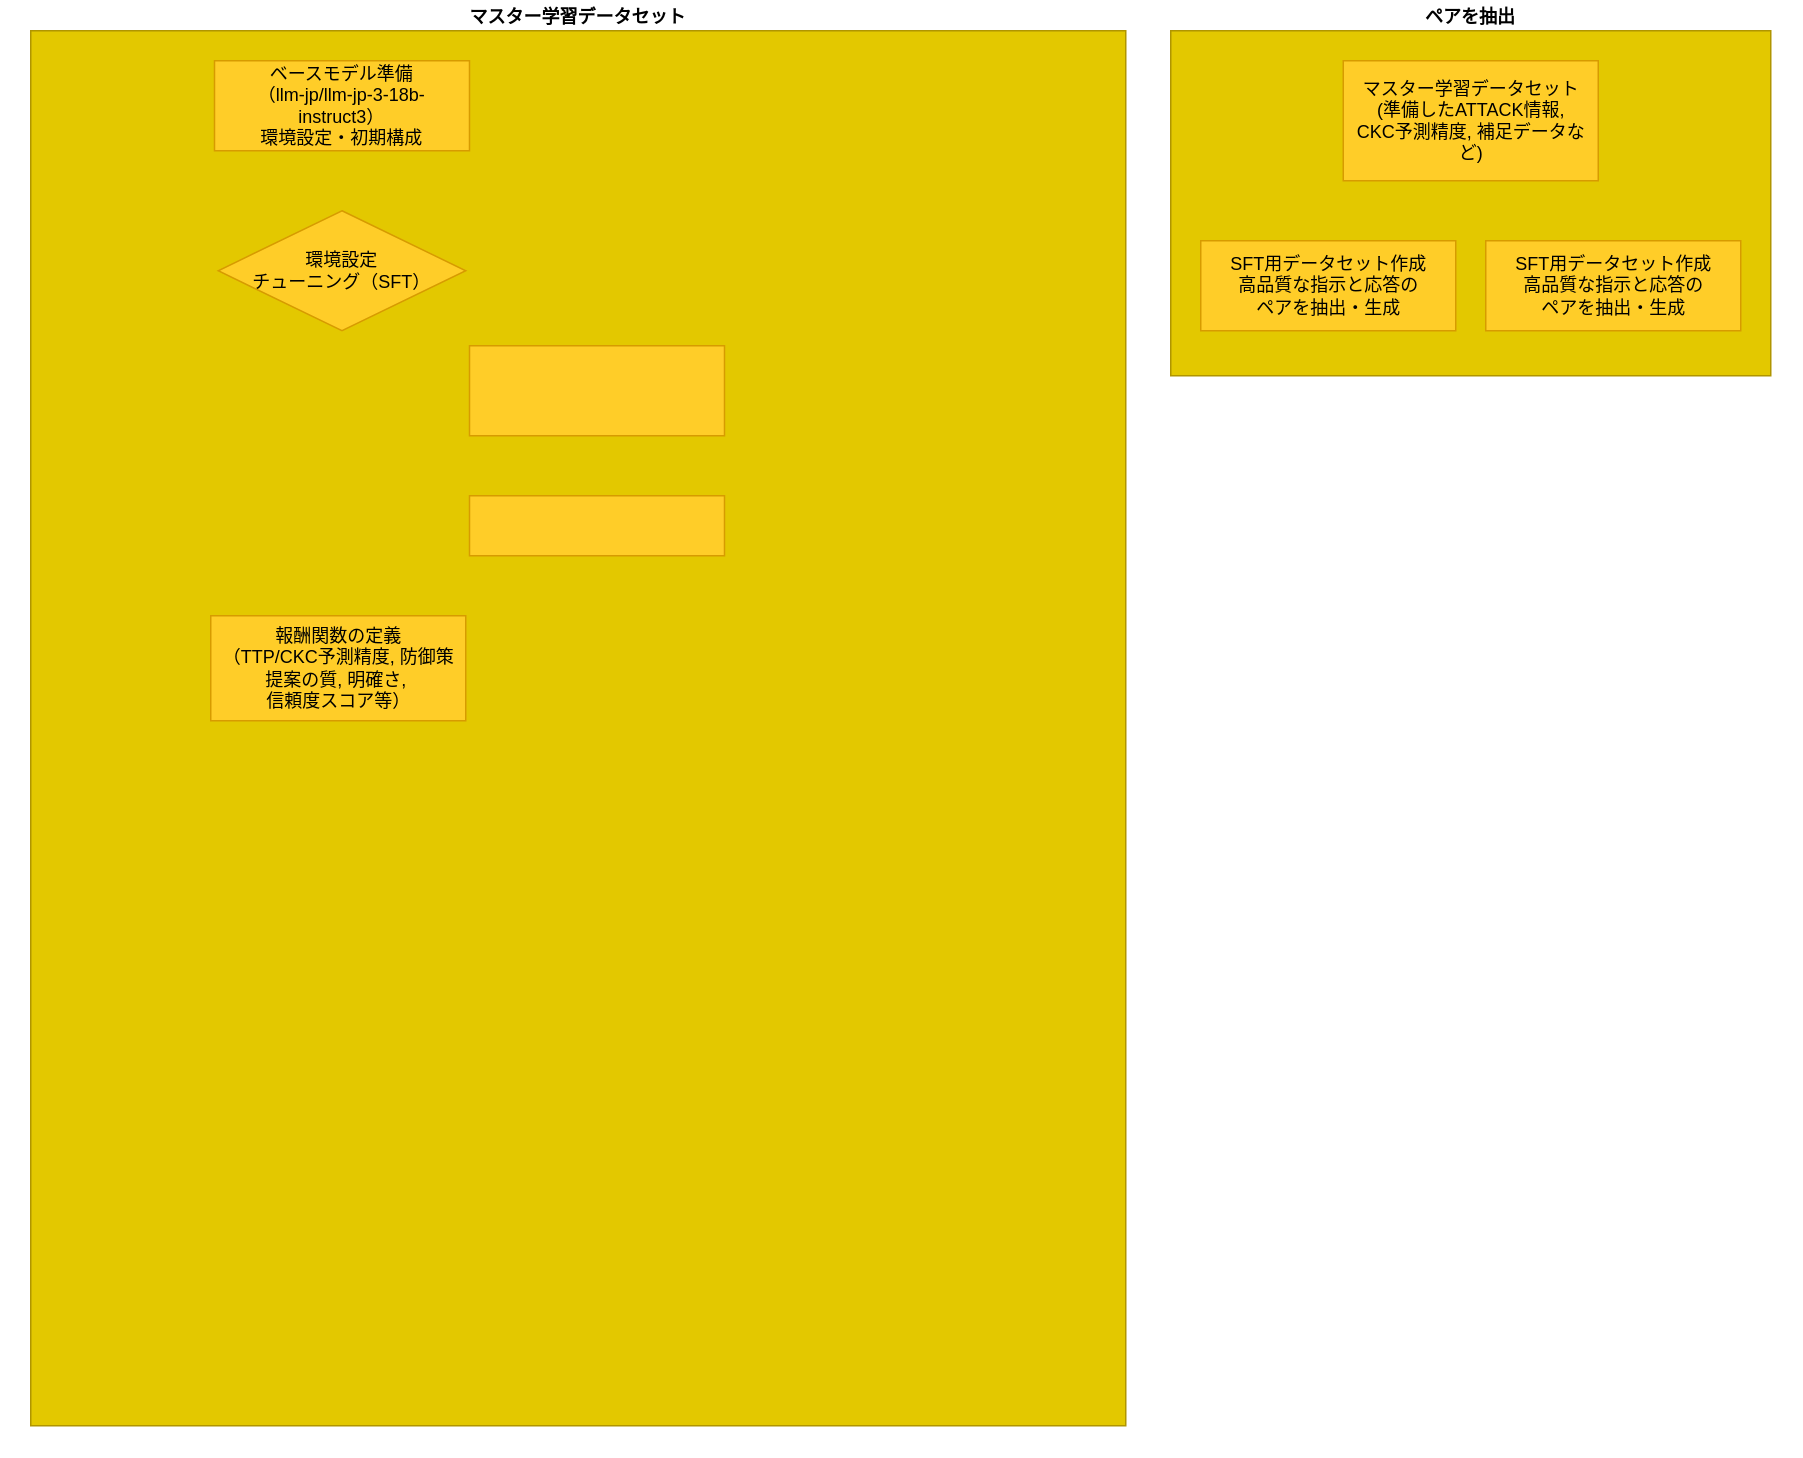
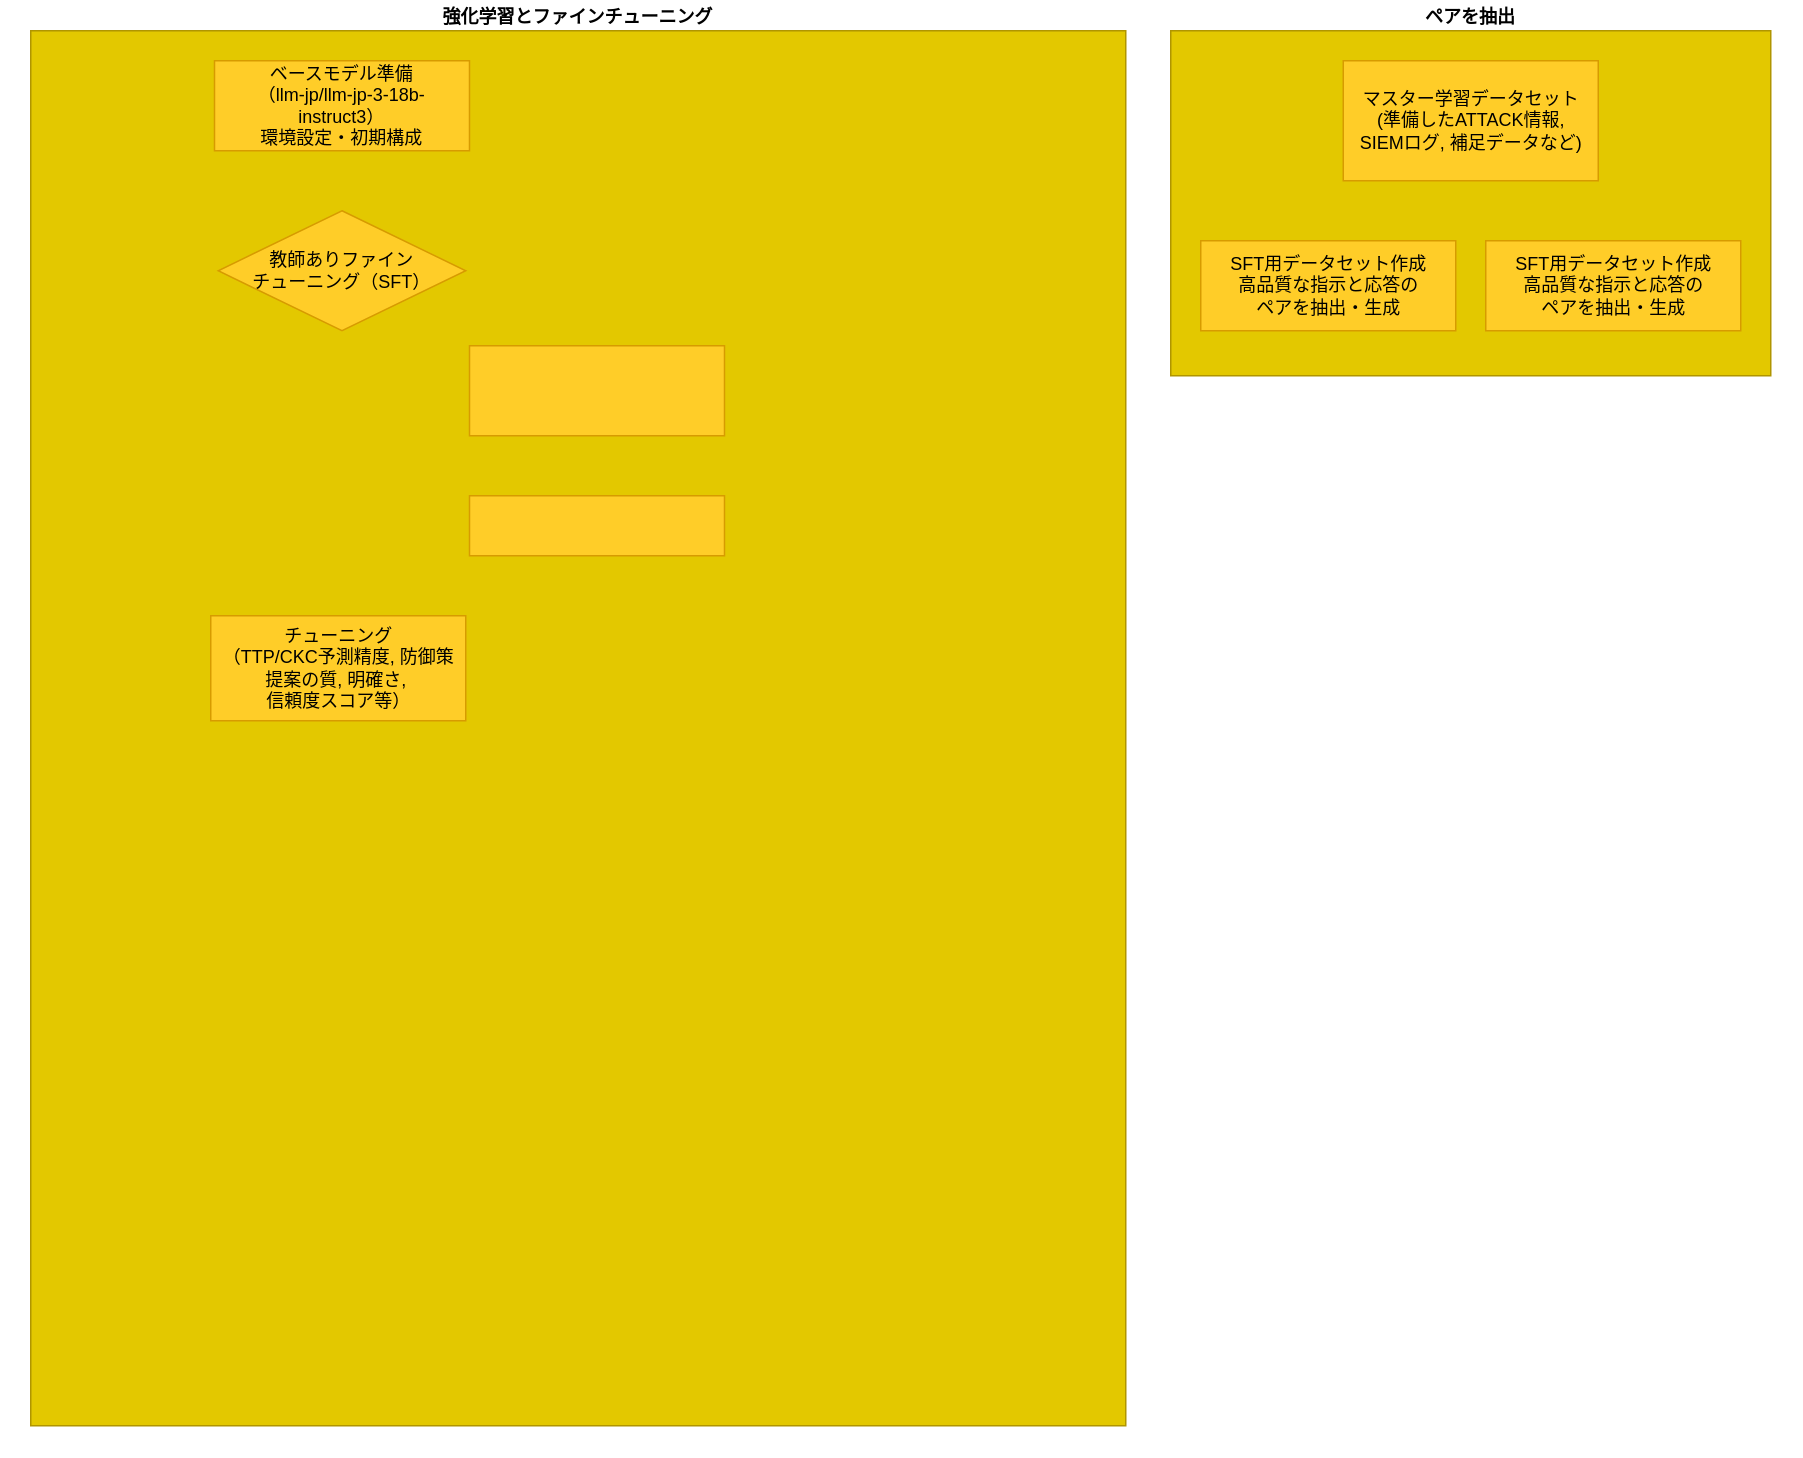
(578, 15) -> (578, 15)
(1472, 121) -> (1472, 121)
(342, 271) -> (342, 271)
(339, 668) -> (339, 668)
